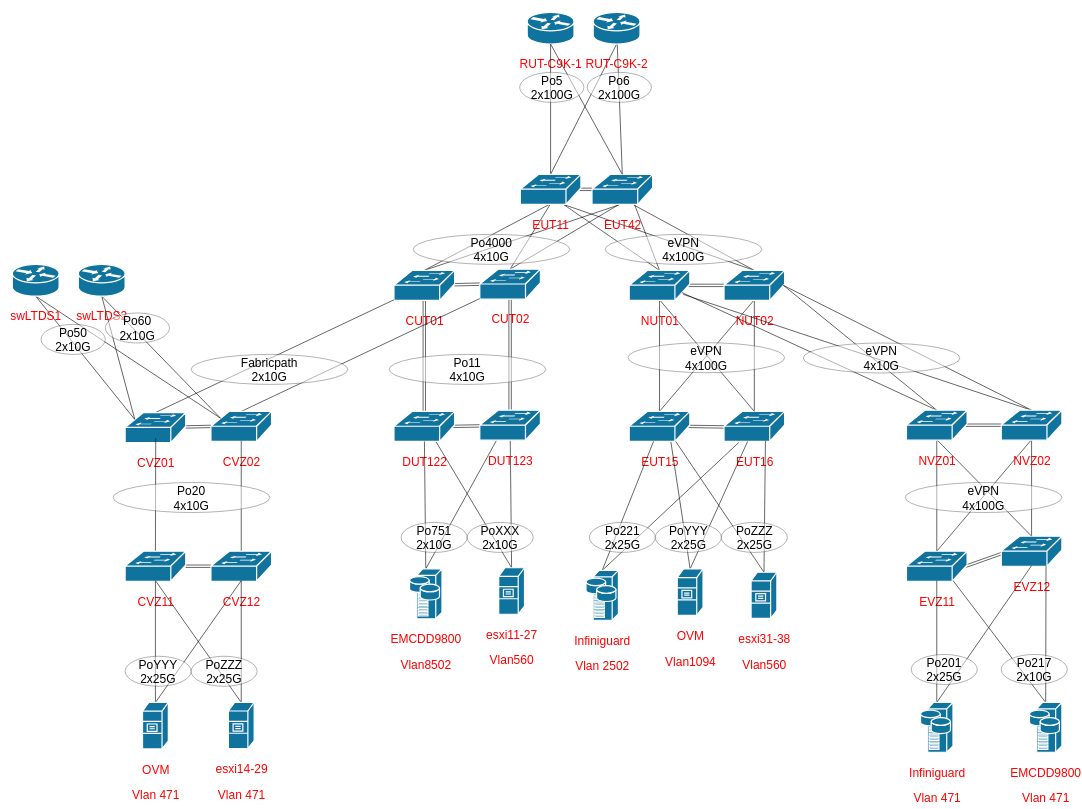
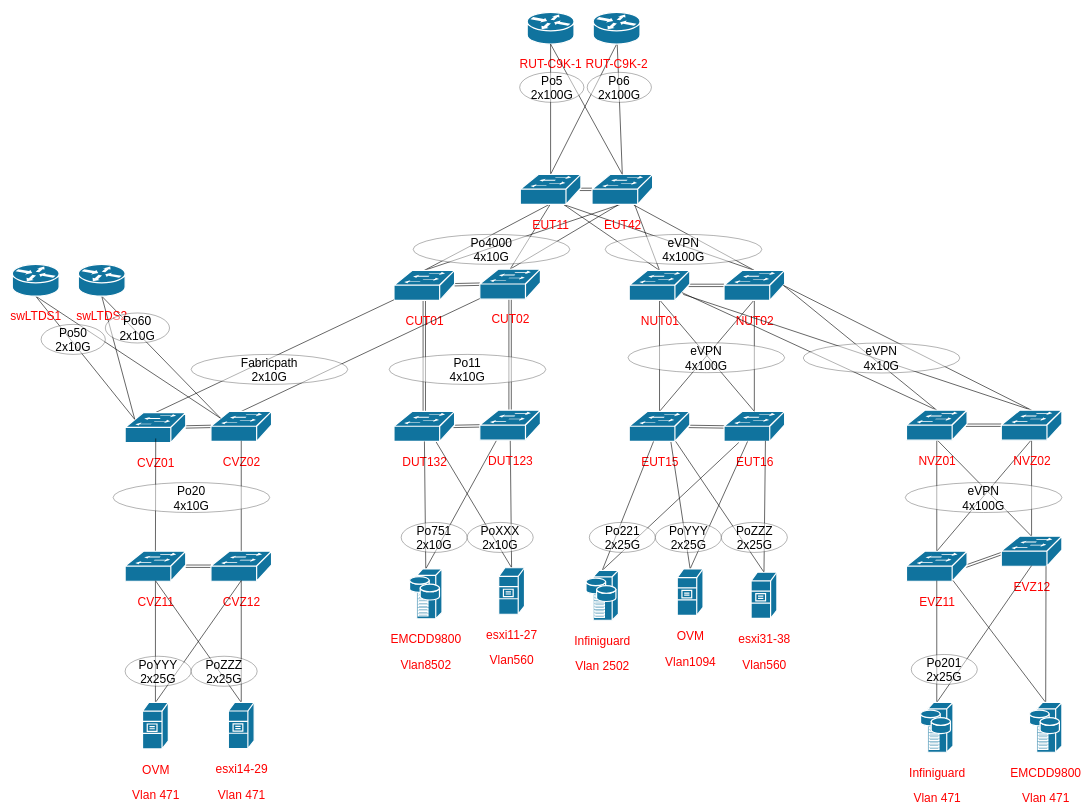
(425, 458) -> (425, 458)
(1034, 669) -> none
